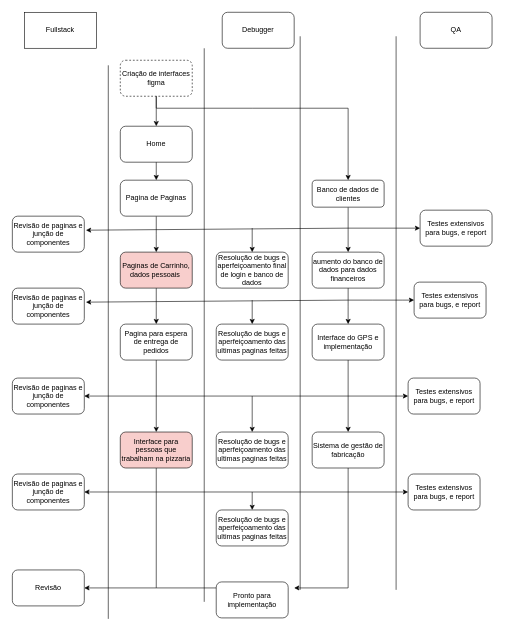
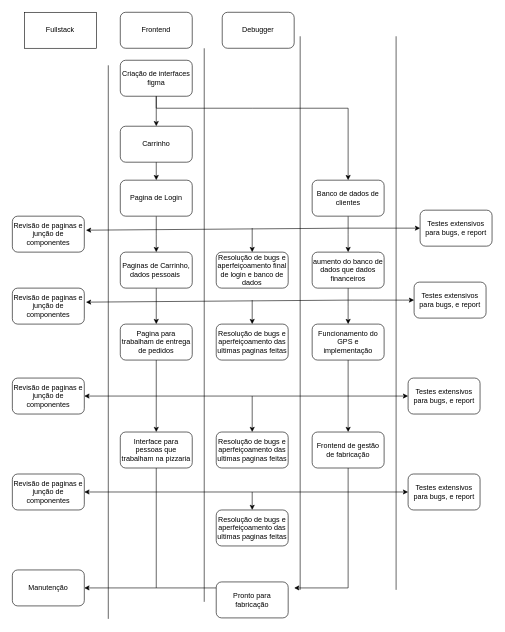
none -> (156, 30)
(456, 30) -> none
(156, 78) -> (156, 78)
(156, 144) -> (156, 144)
(348, 194) -> (348, 198)
(156, 198) -> (156, 198)
(156, 270) -> (156, 270)
(348, 270) -> (348, 270)
(156, 342) -> (156, 342)
(348, 342) -> (348, 342)
(156, 450) -> (156, 450)
(348, 450) -> (348, 450)
(48, 588) -> (48, 588)
(252, 600) -> (252, 600)
